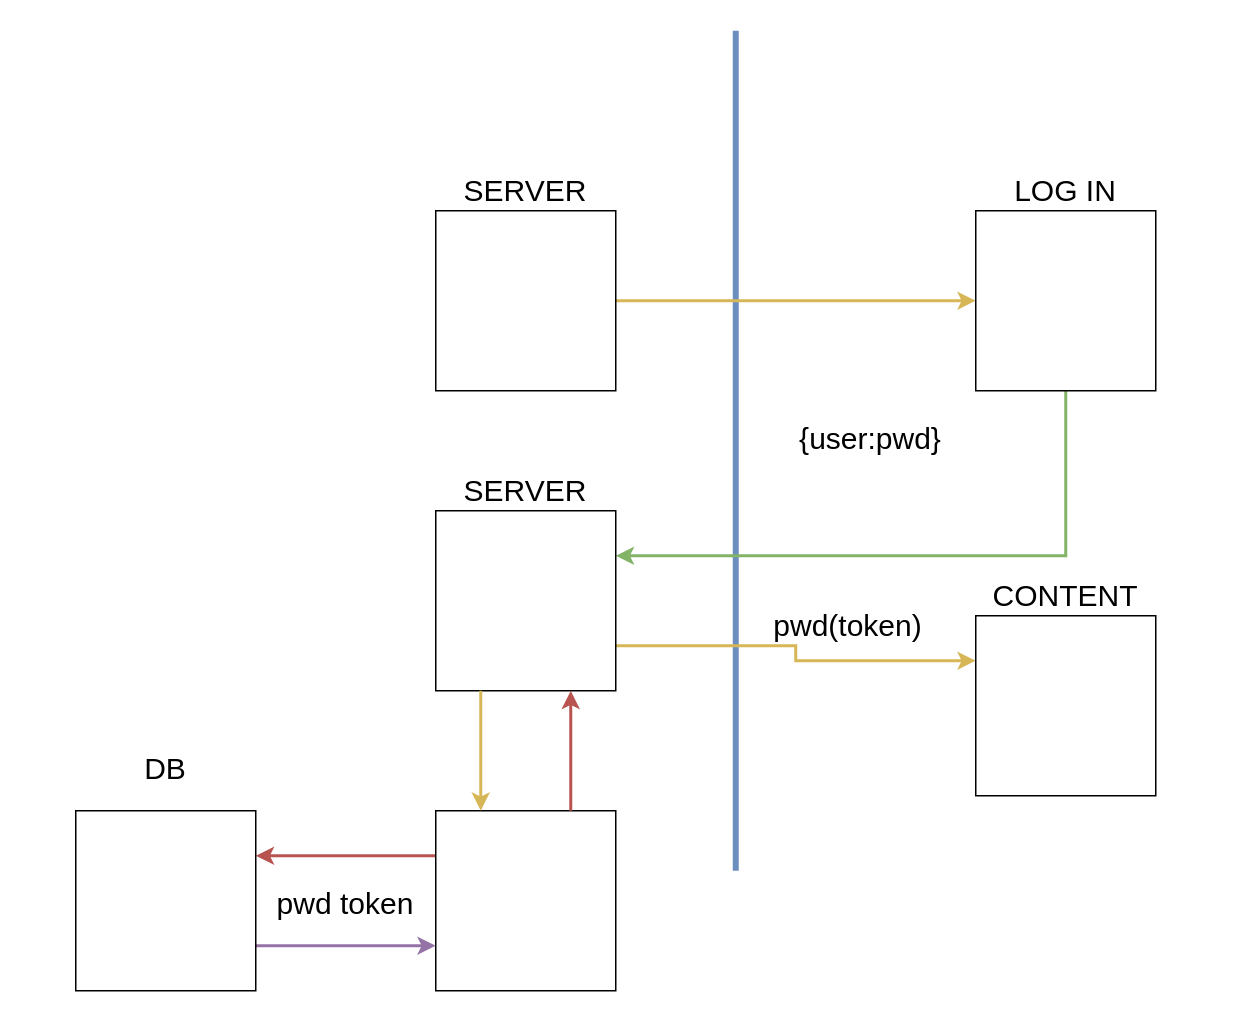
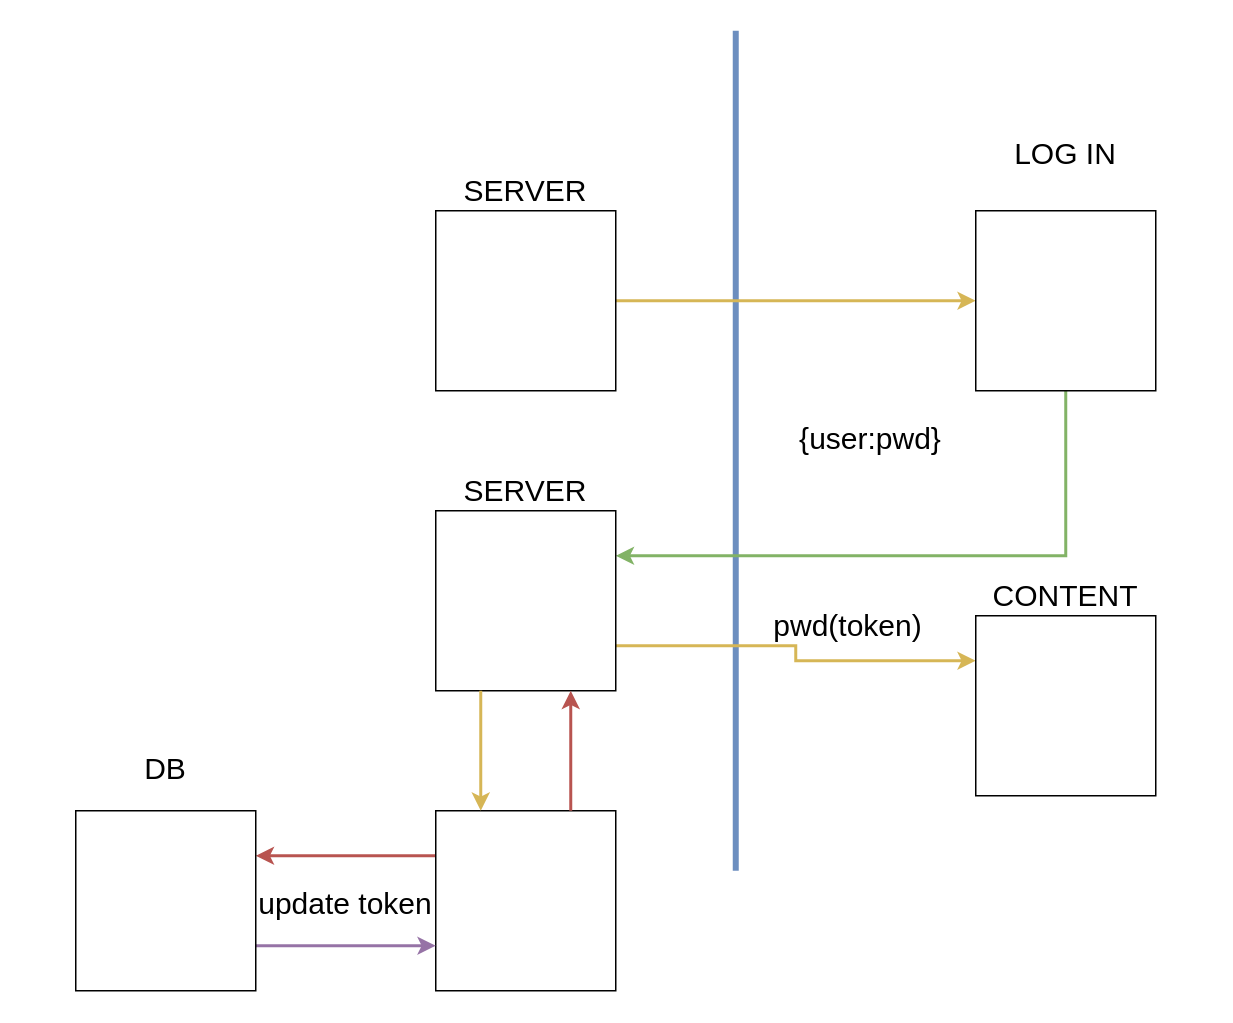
(1066, 188) -> (1066, 151)
(345, 904) -> (345, 904)
